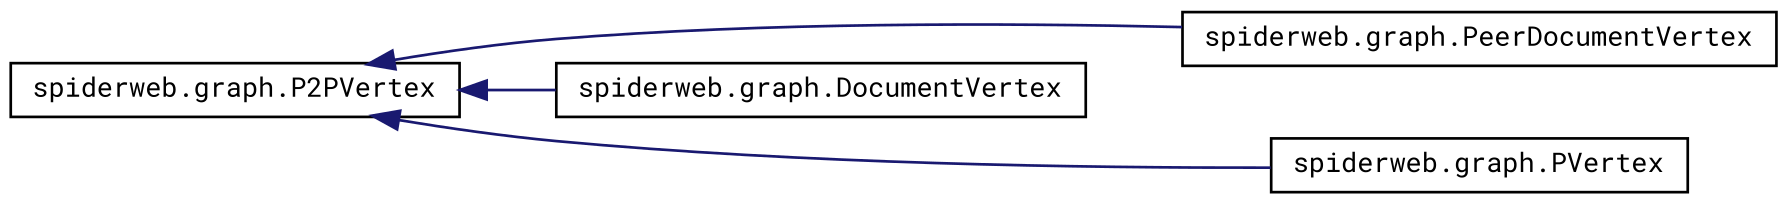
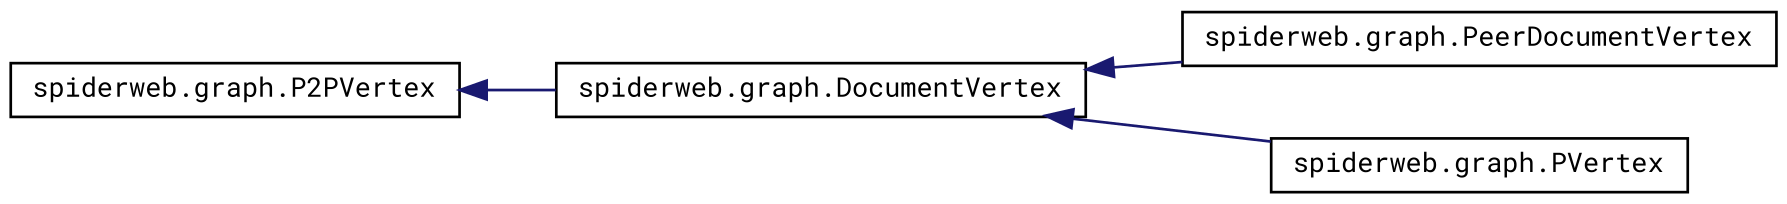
(787, 27) -> (1148, 65)
(834, 159) -> (1172, 130)
